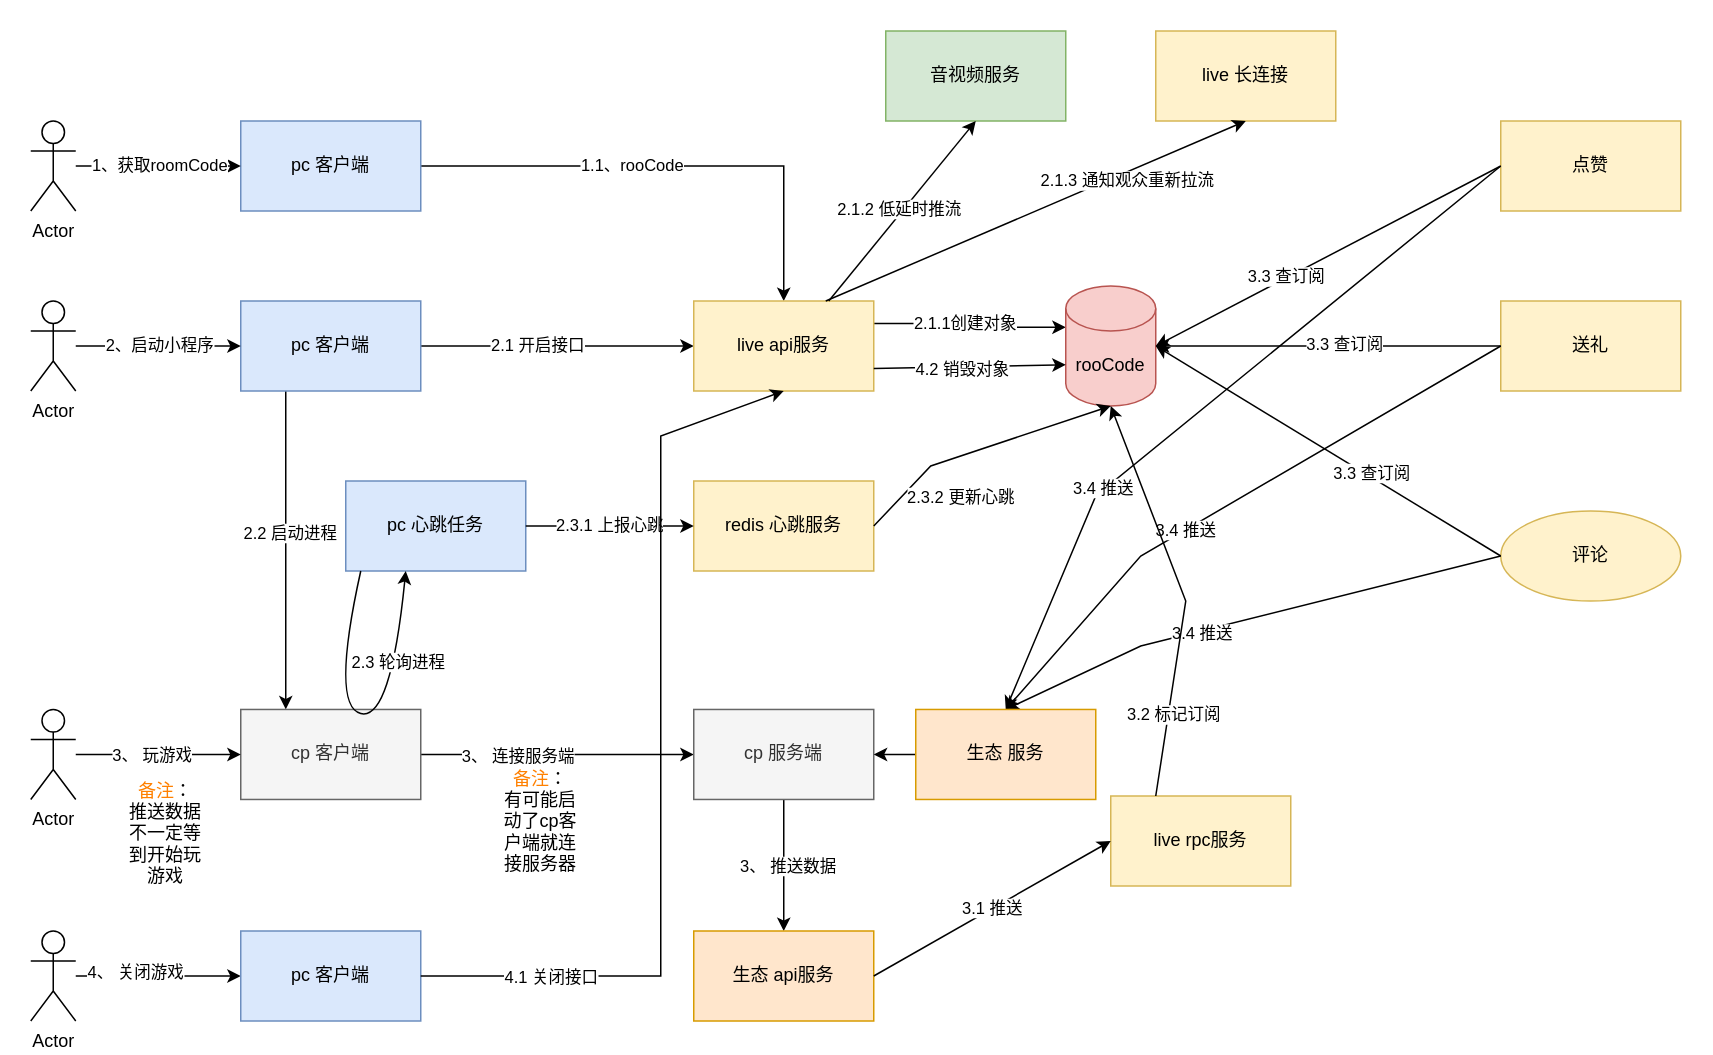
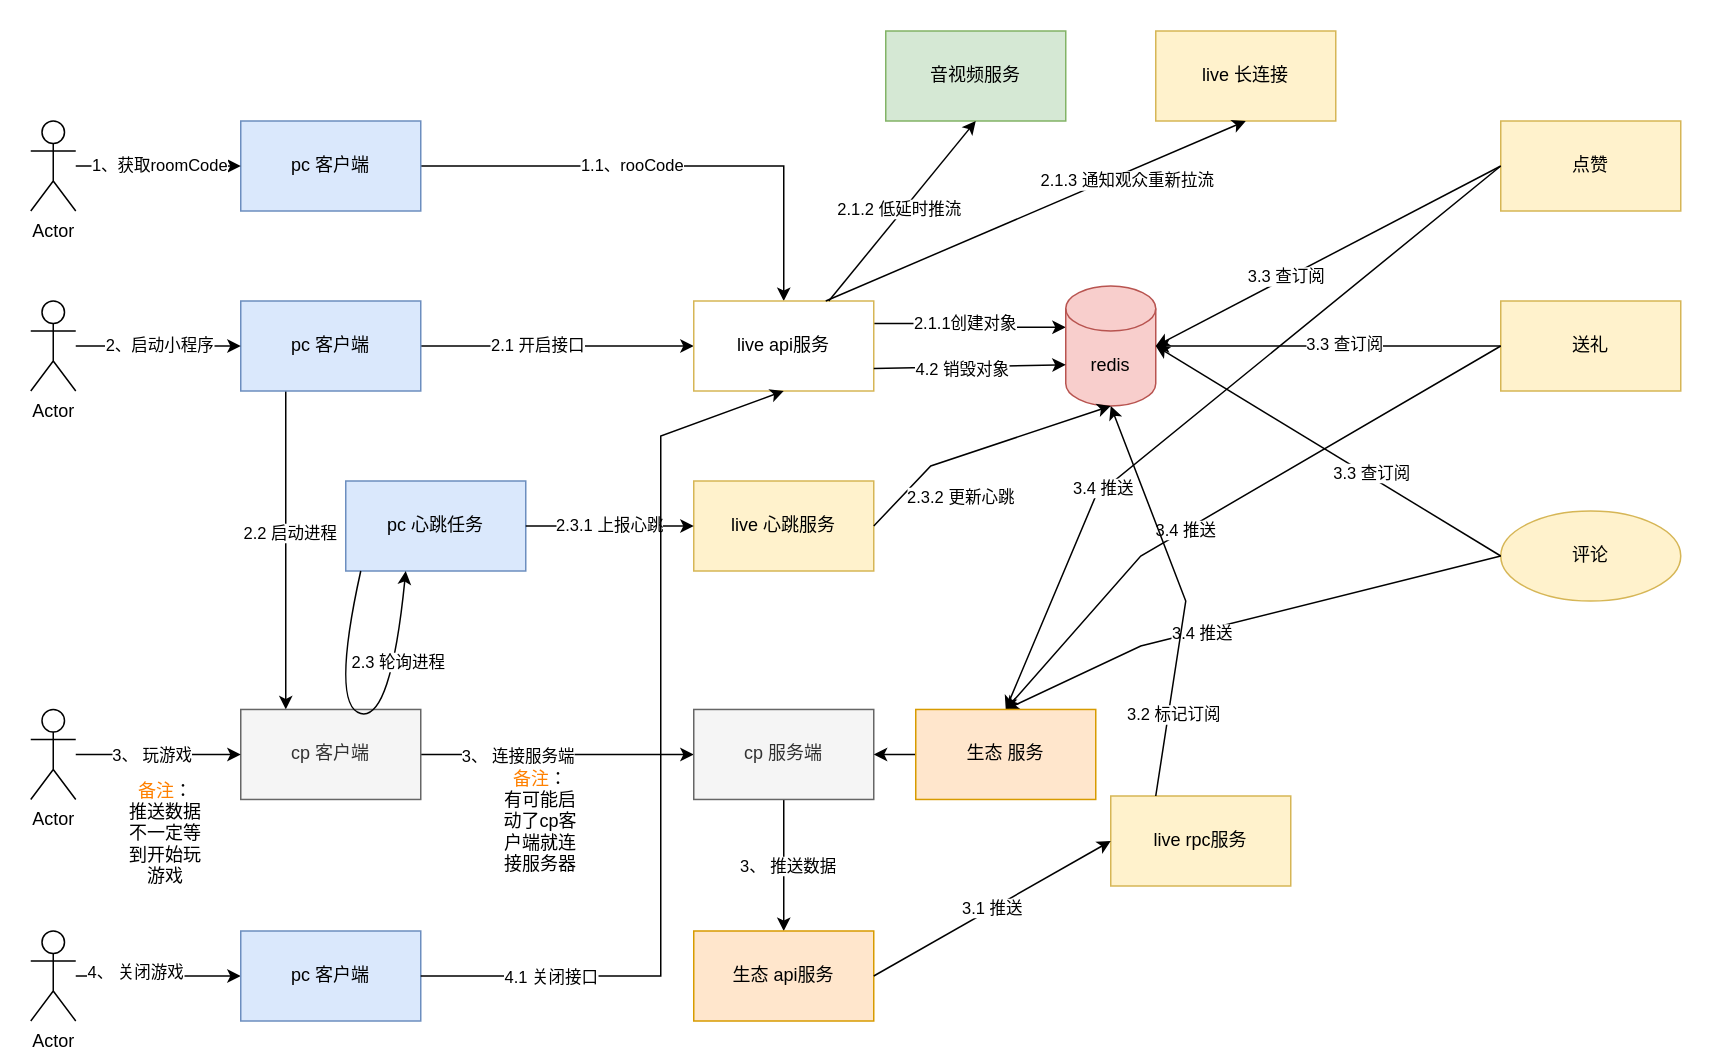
(784, 346) -> (784, 346)
(1111, 365) -> (1111, 365)
(784, 526) -> (784, 526)
